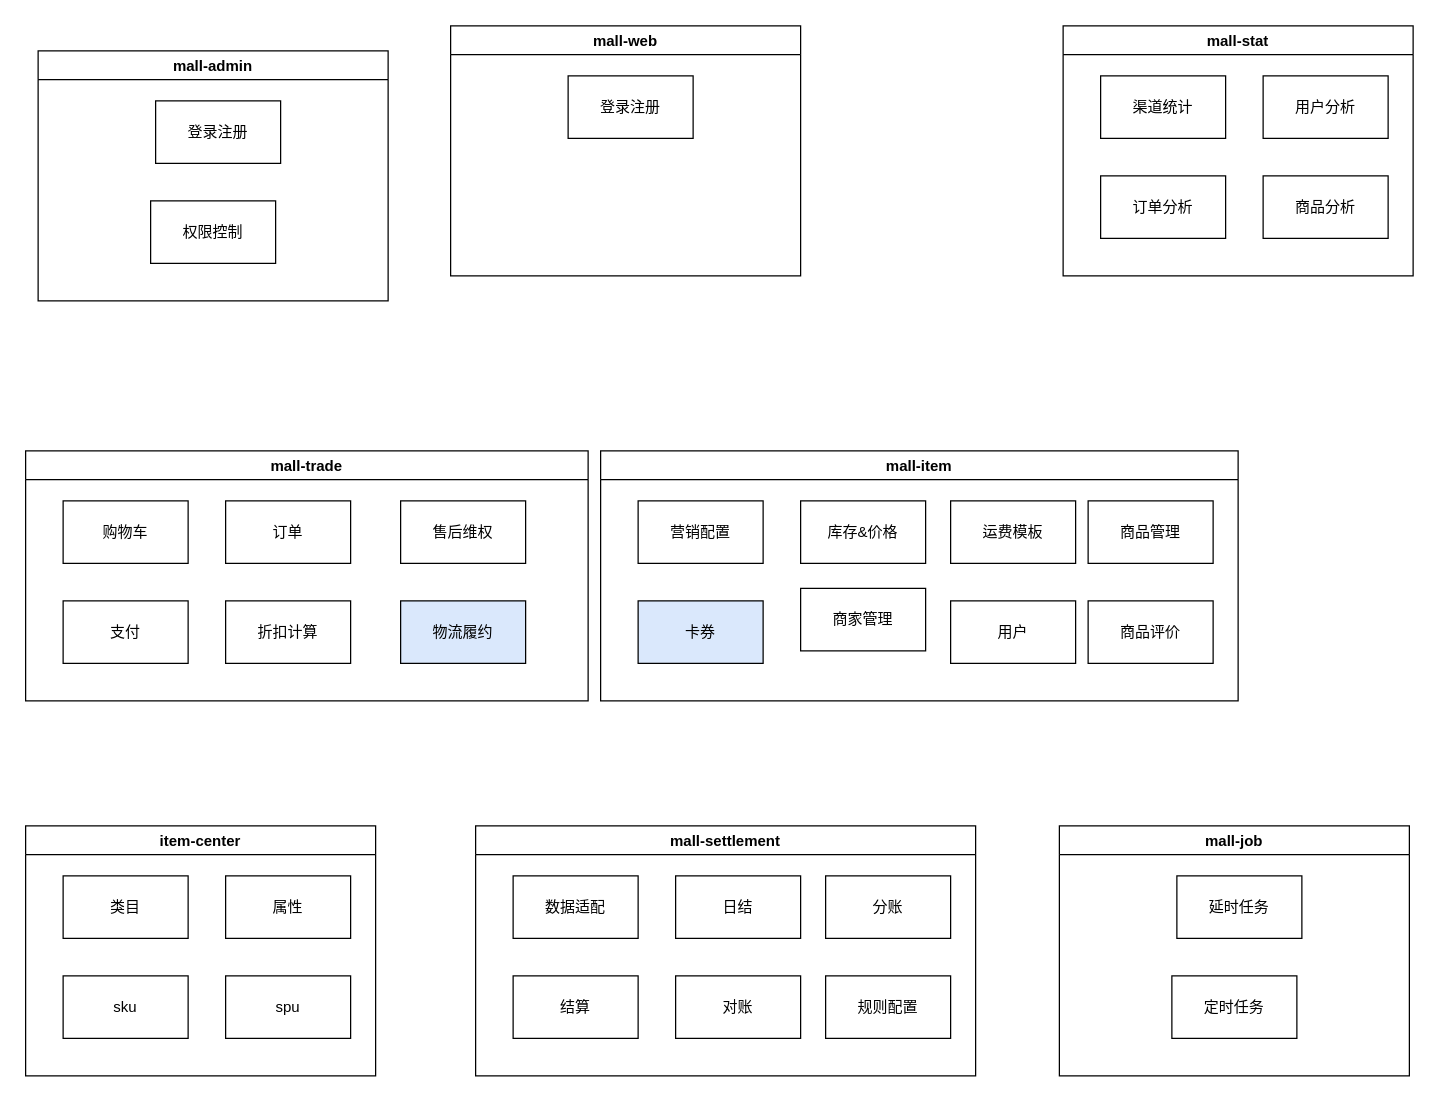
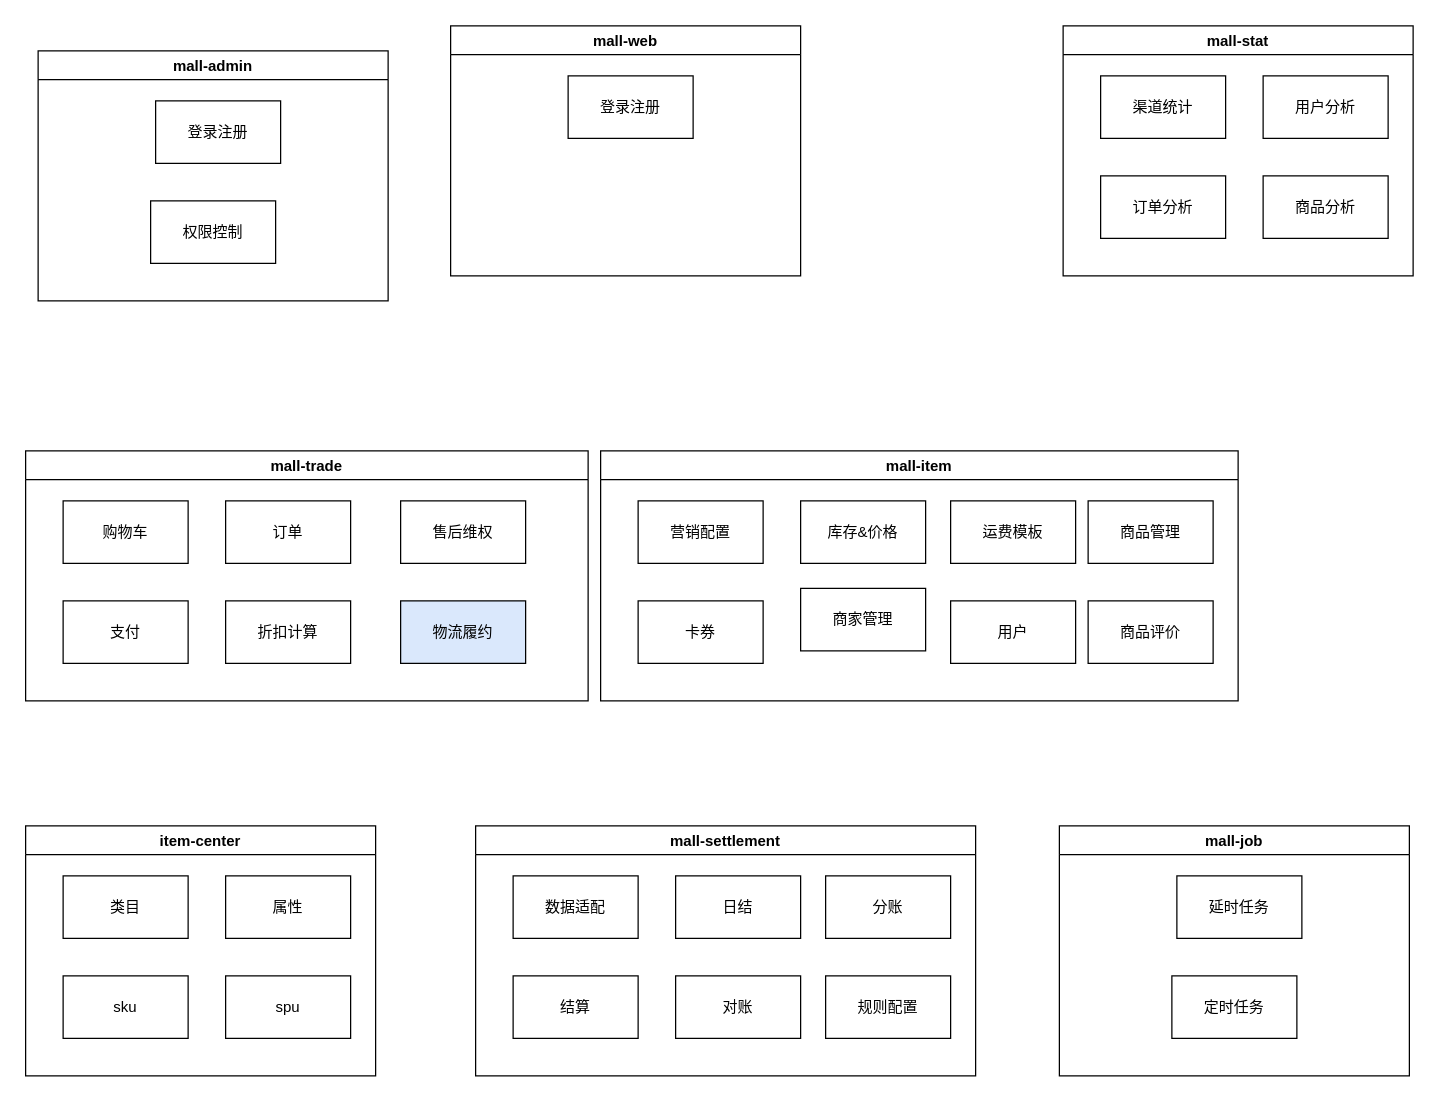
(701, 632) -> (701, 632)
